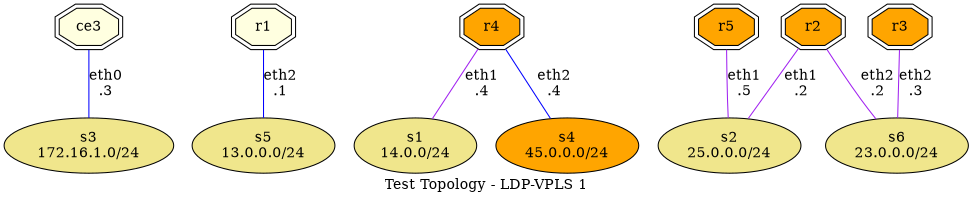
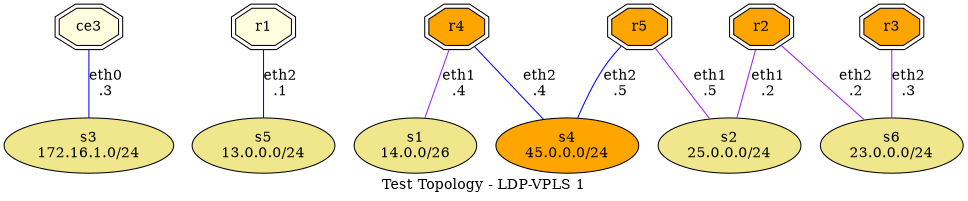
none -> (596, 80)
(415, 146) -> (415, 146)
